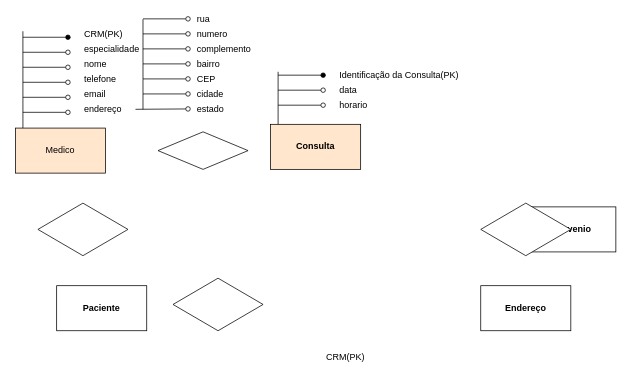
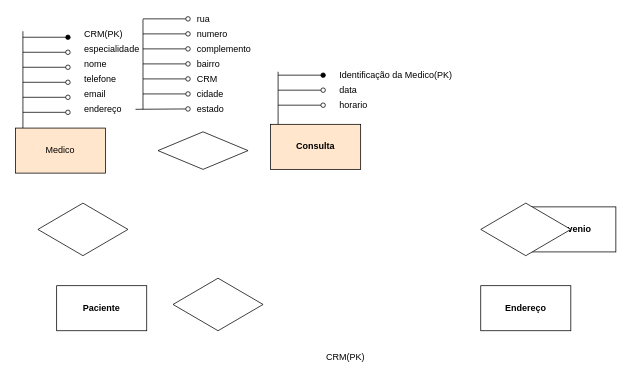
(402, 75) -> (402, 75)
(204, 79) -> (204, 79)
